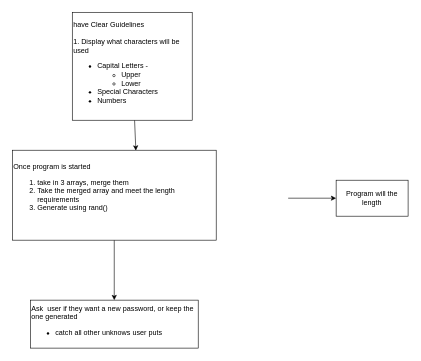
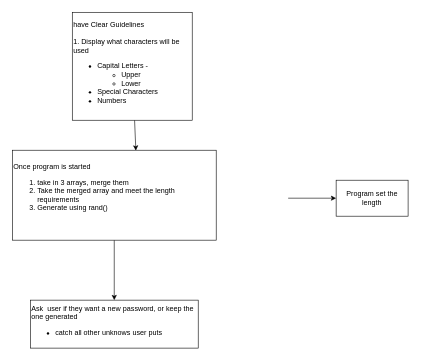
(372, 198) -> (372, 198)
